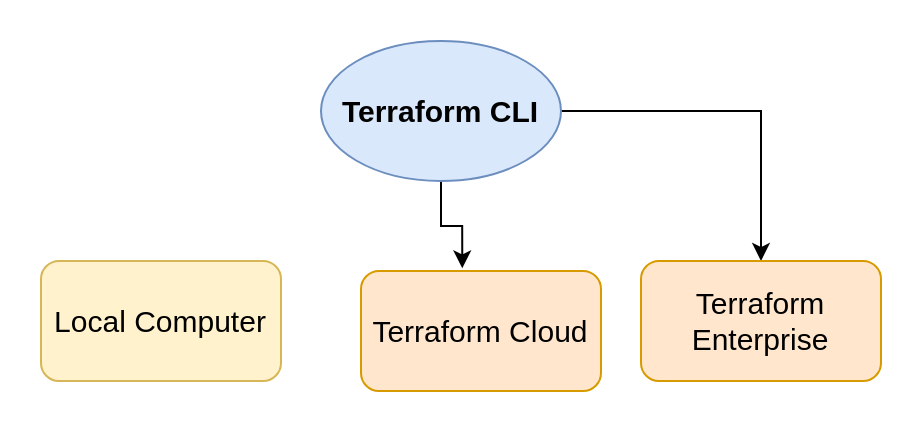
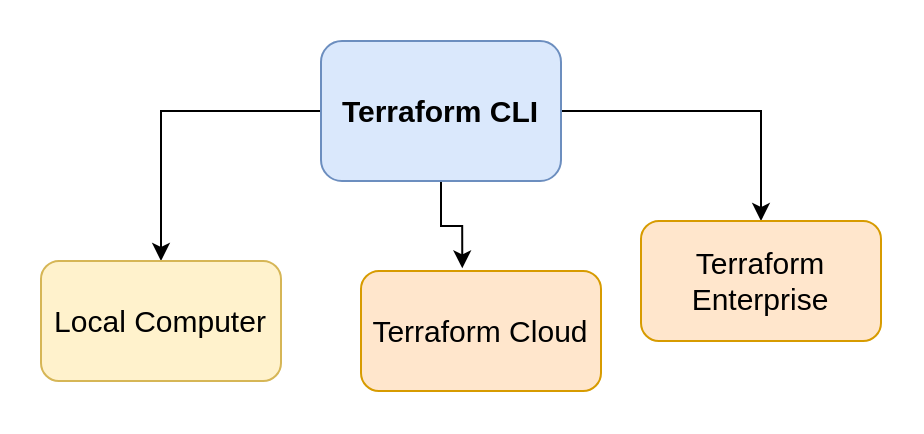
none -> (173, 111)
(441, 111) -> (441, 111)
(761, 321) -> (761, 281)
